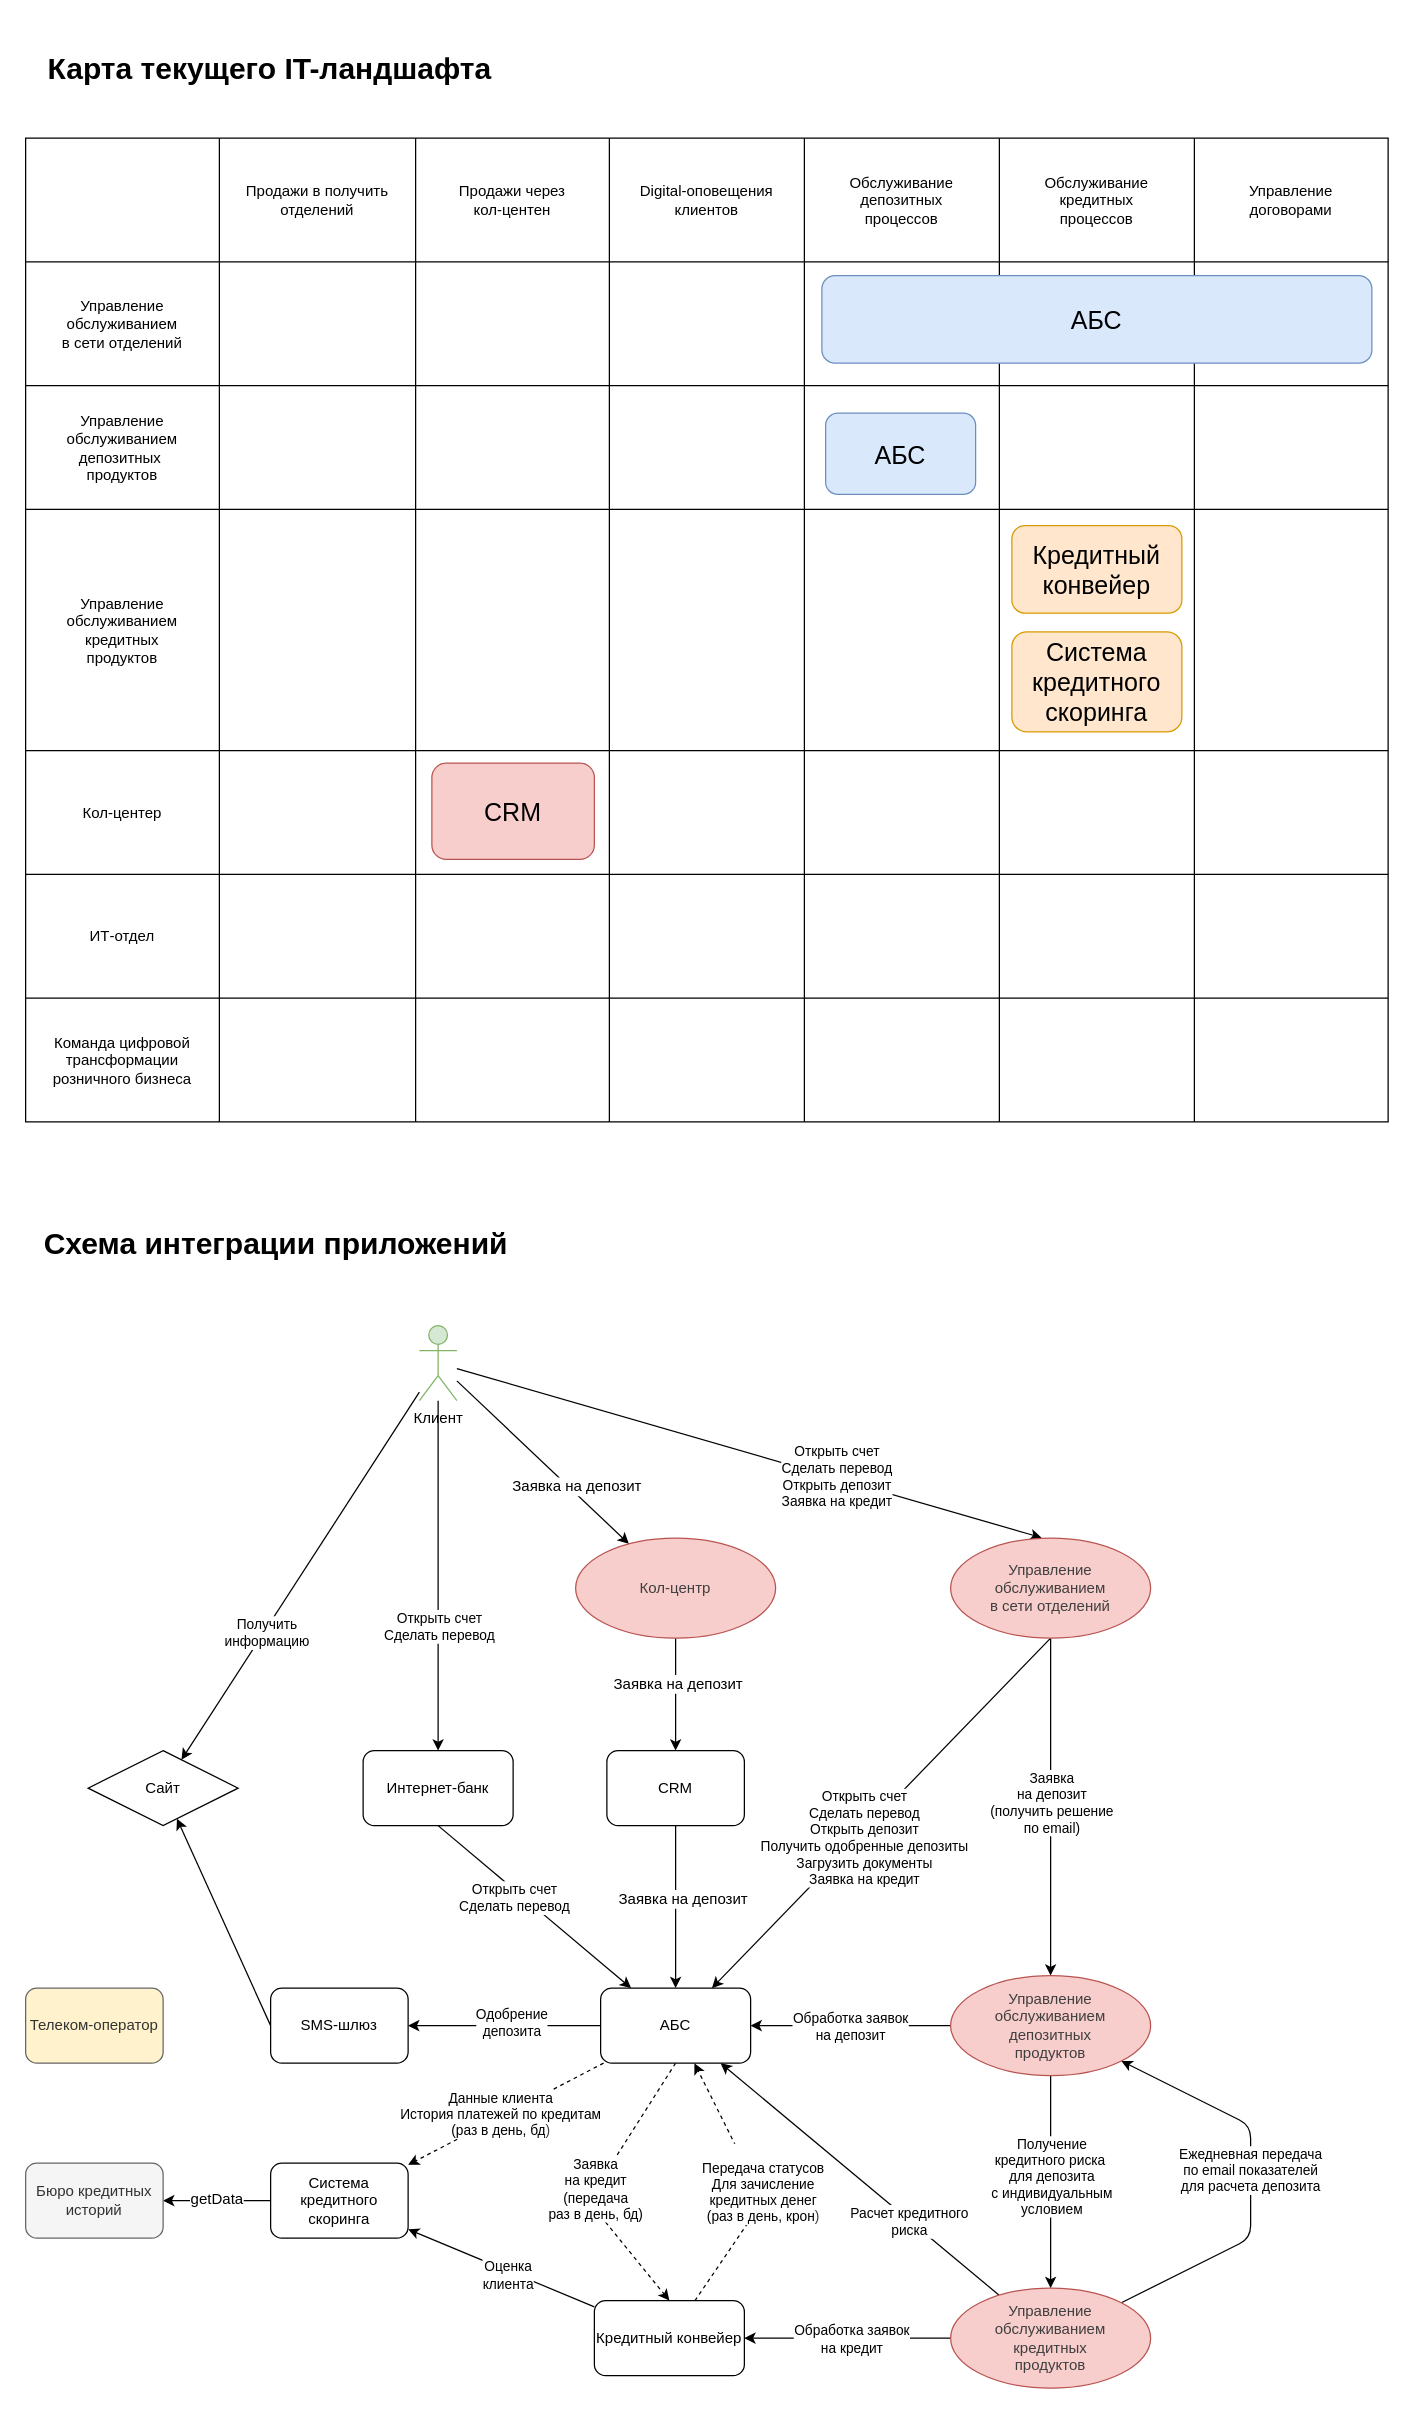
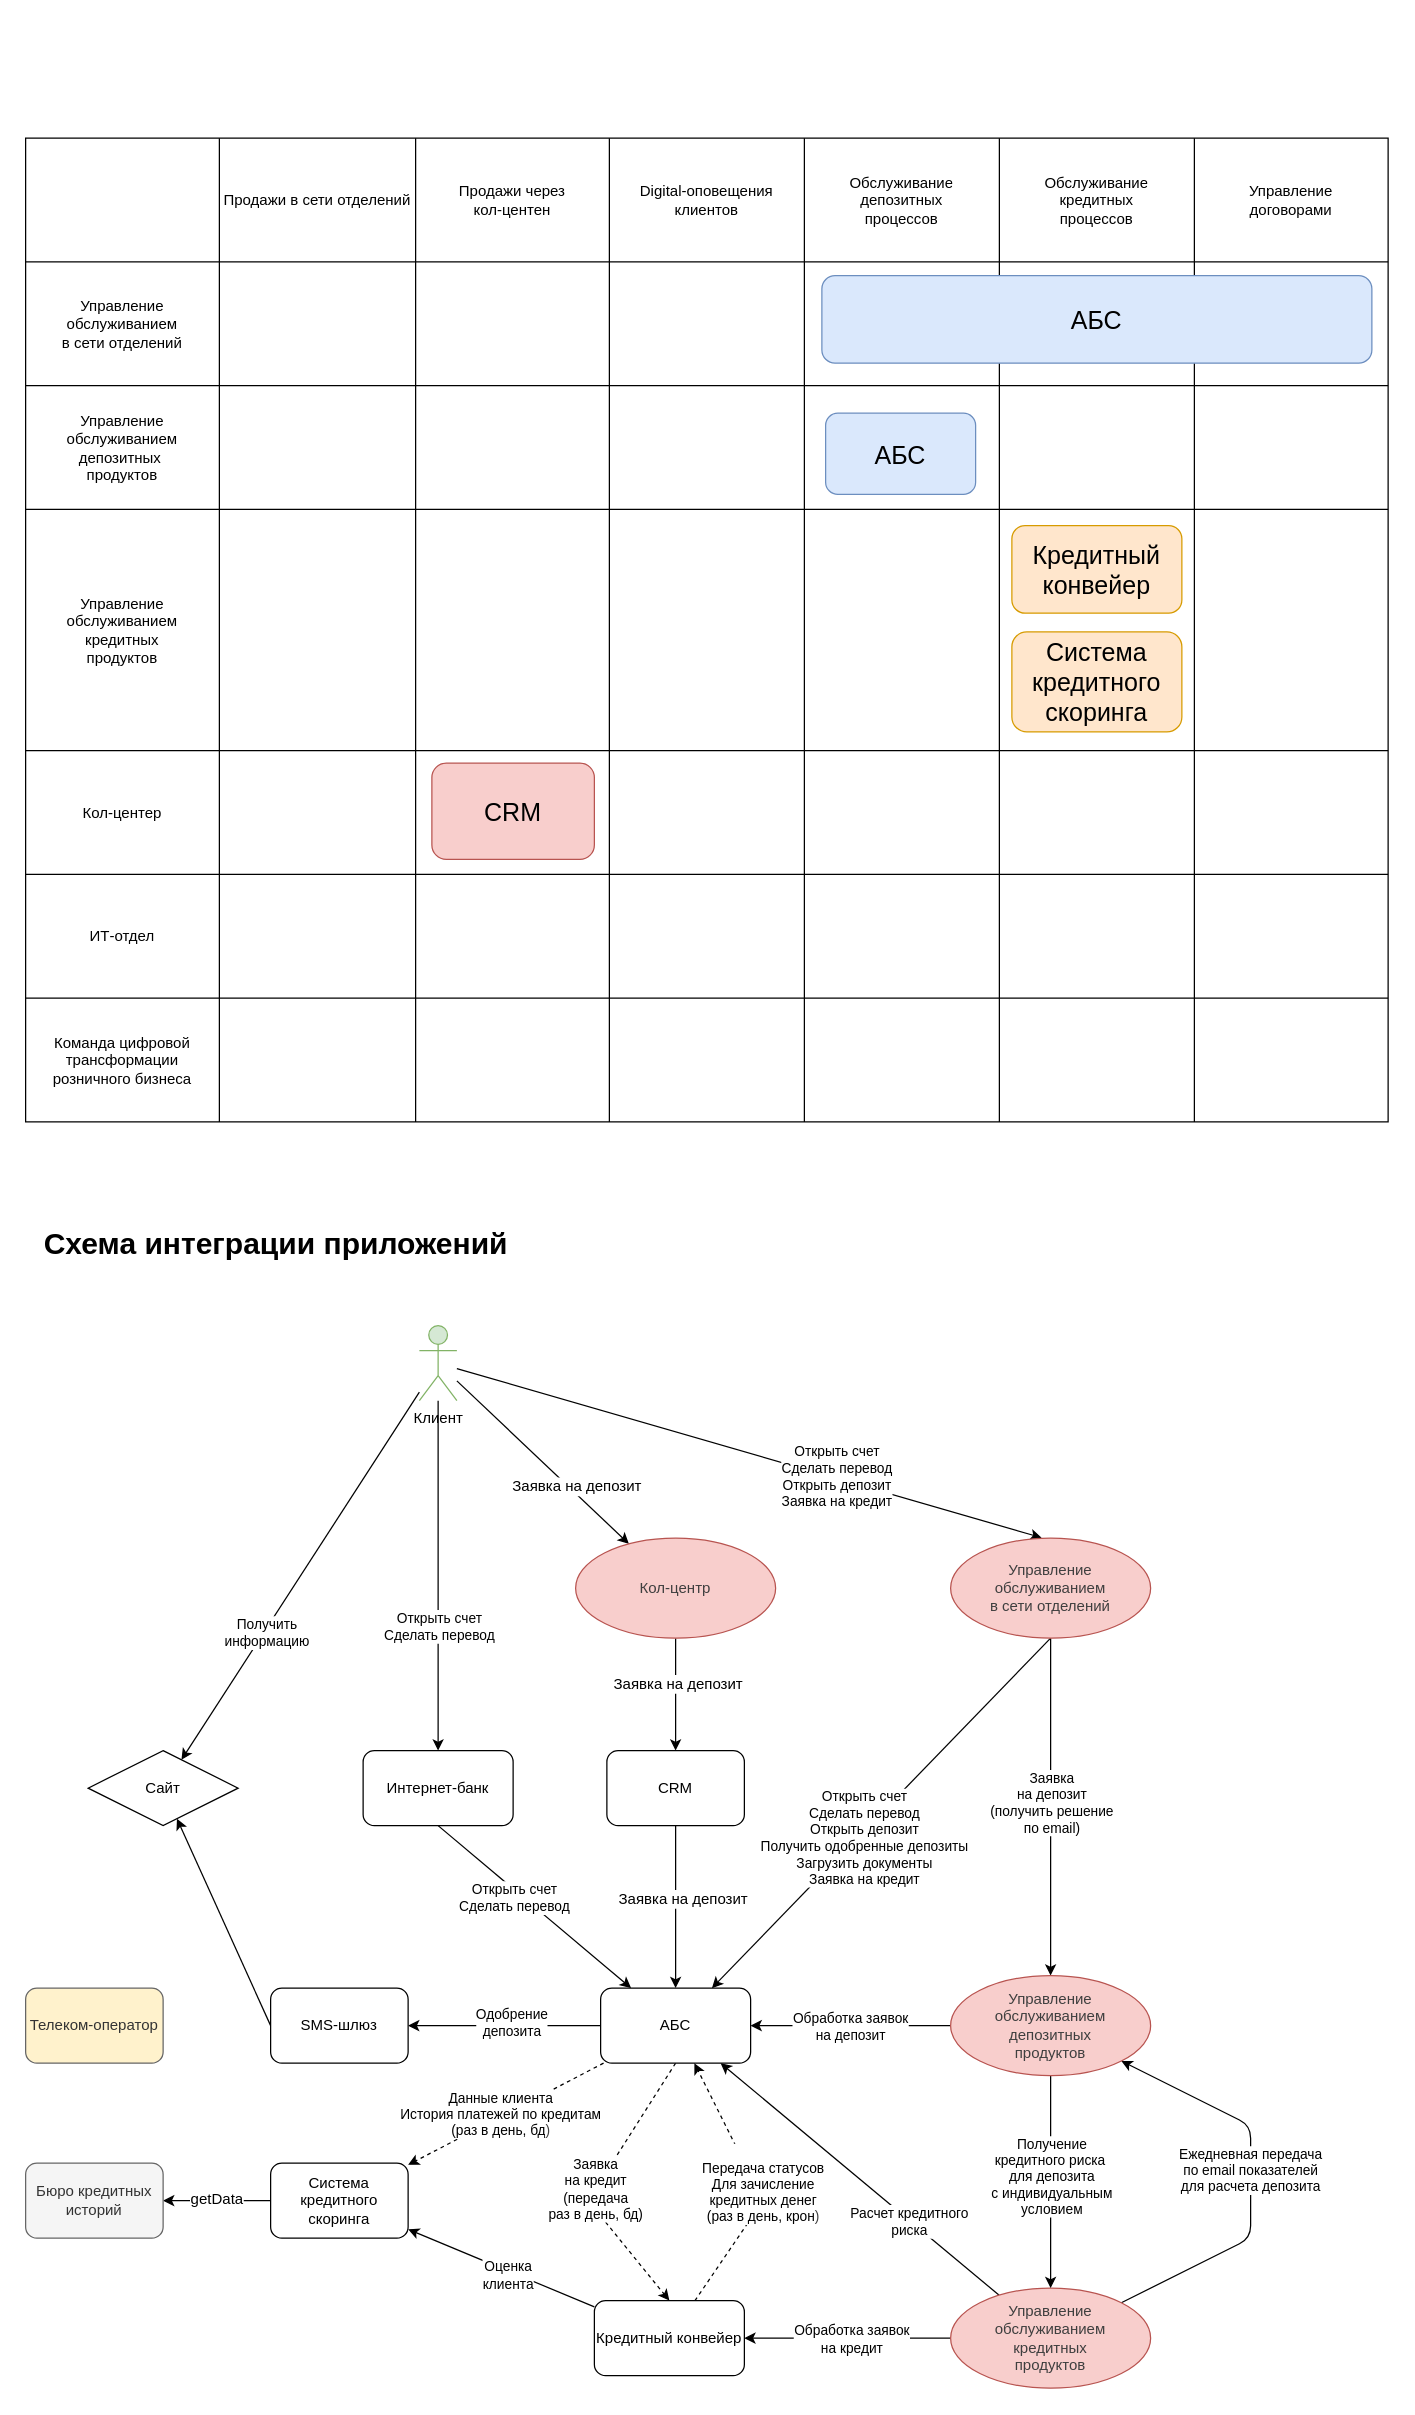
(269, 69) -> none
(318, 201) -> (318, 201)
